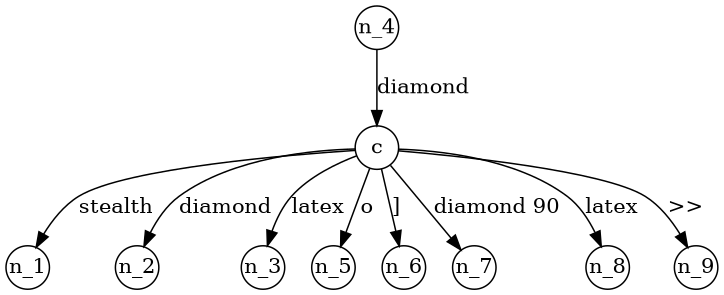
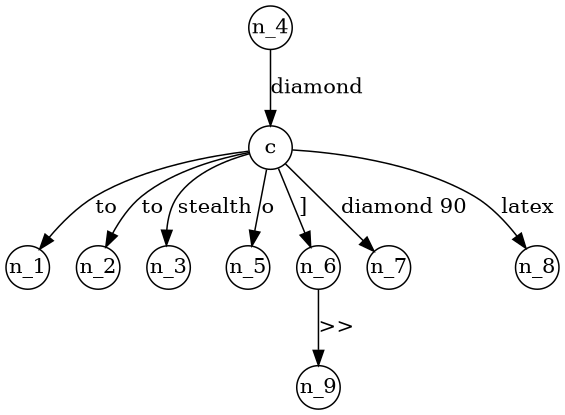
(549, 169) -> (318, 320)
(116, 208) -> (106, 208)
(226, 208) -> (153, 208)
(318, 208) -> (215, 208)
